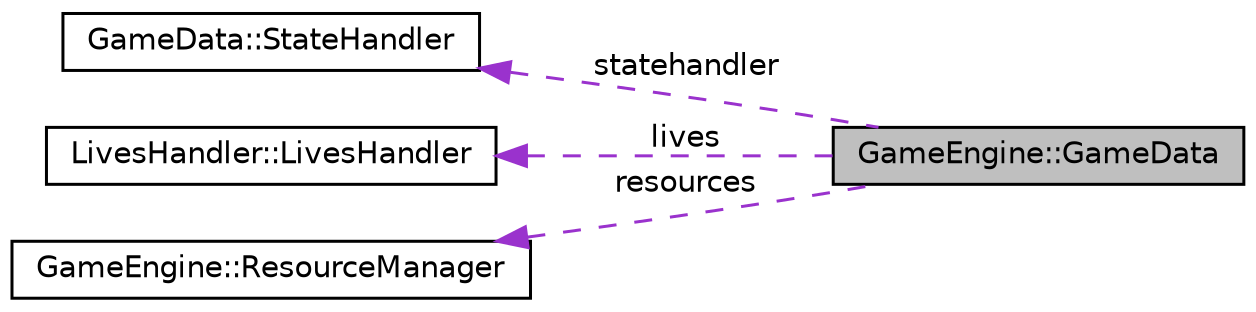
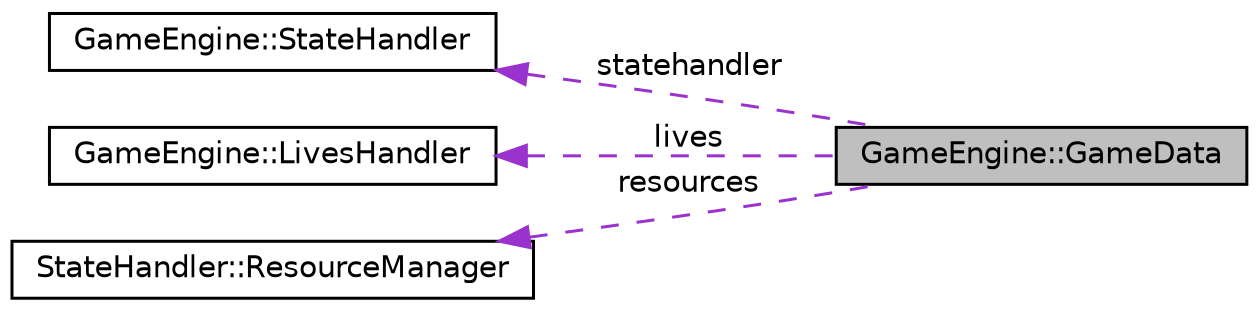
(271, 42) -> (273, 42)
(271, 156) -> (273, 156)
(271, 270) -> (273, 270)
